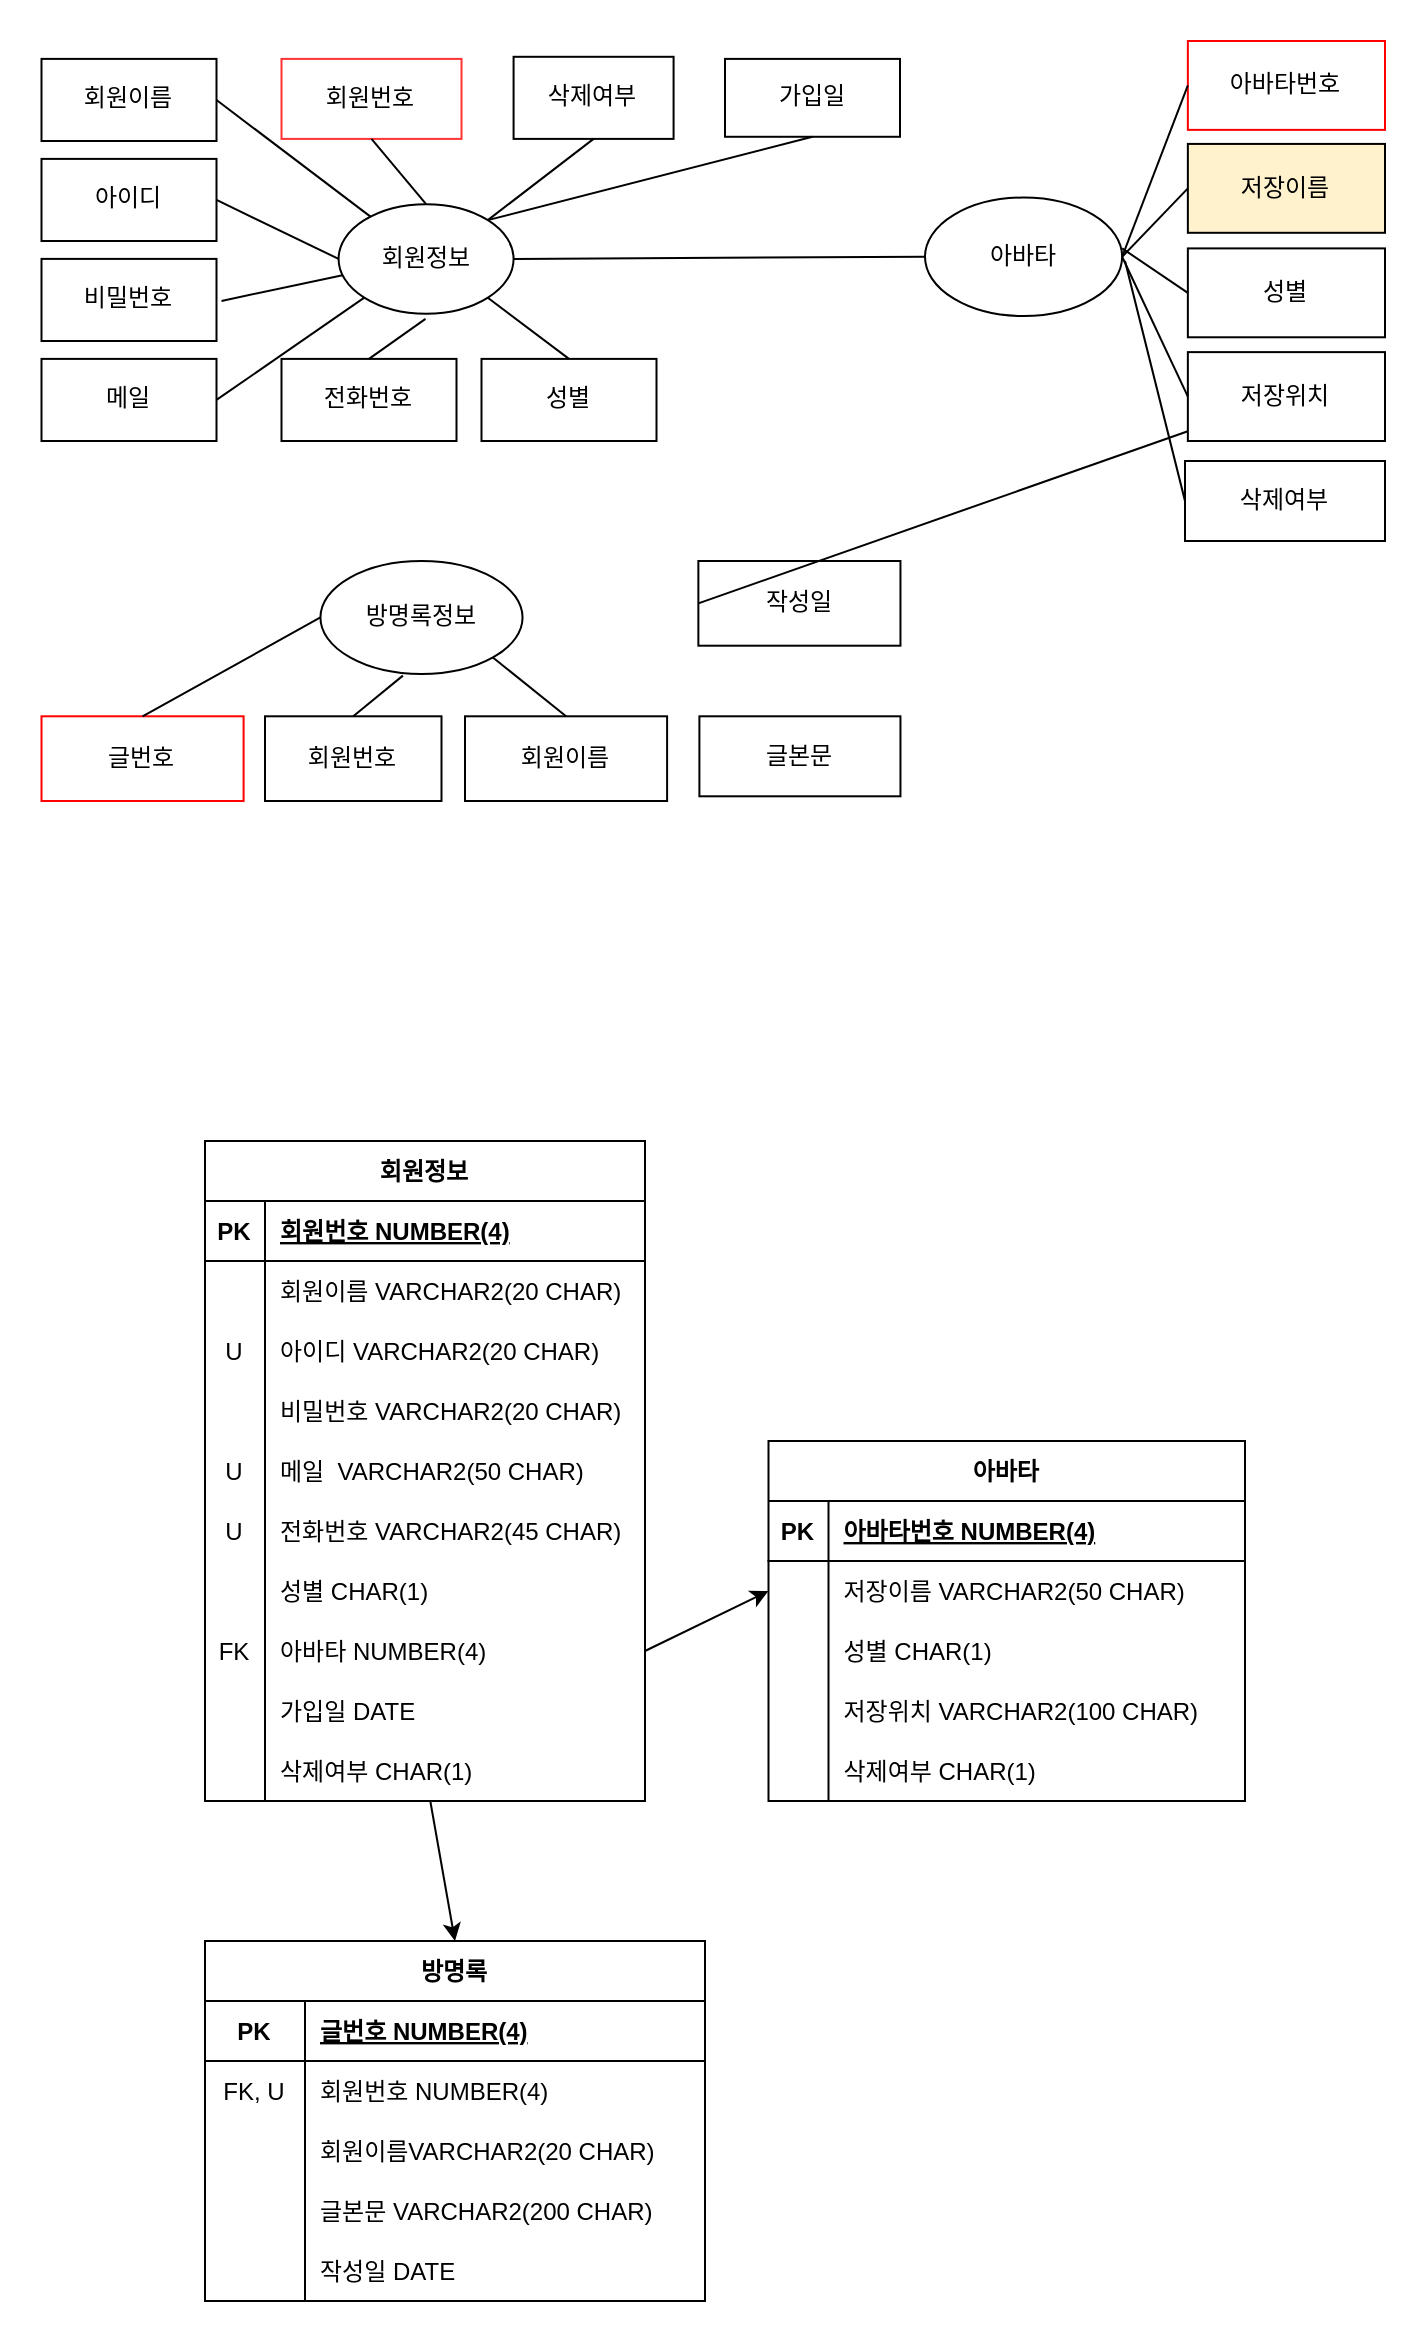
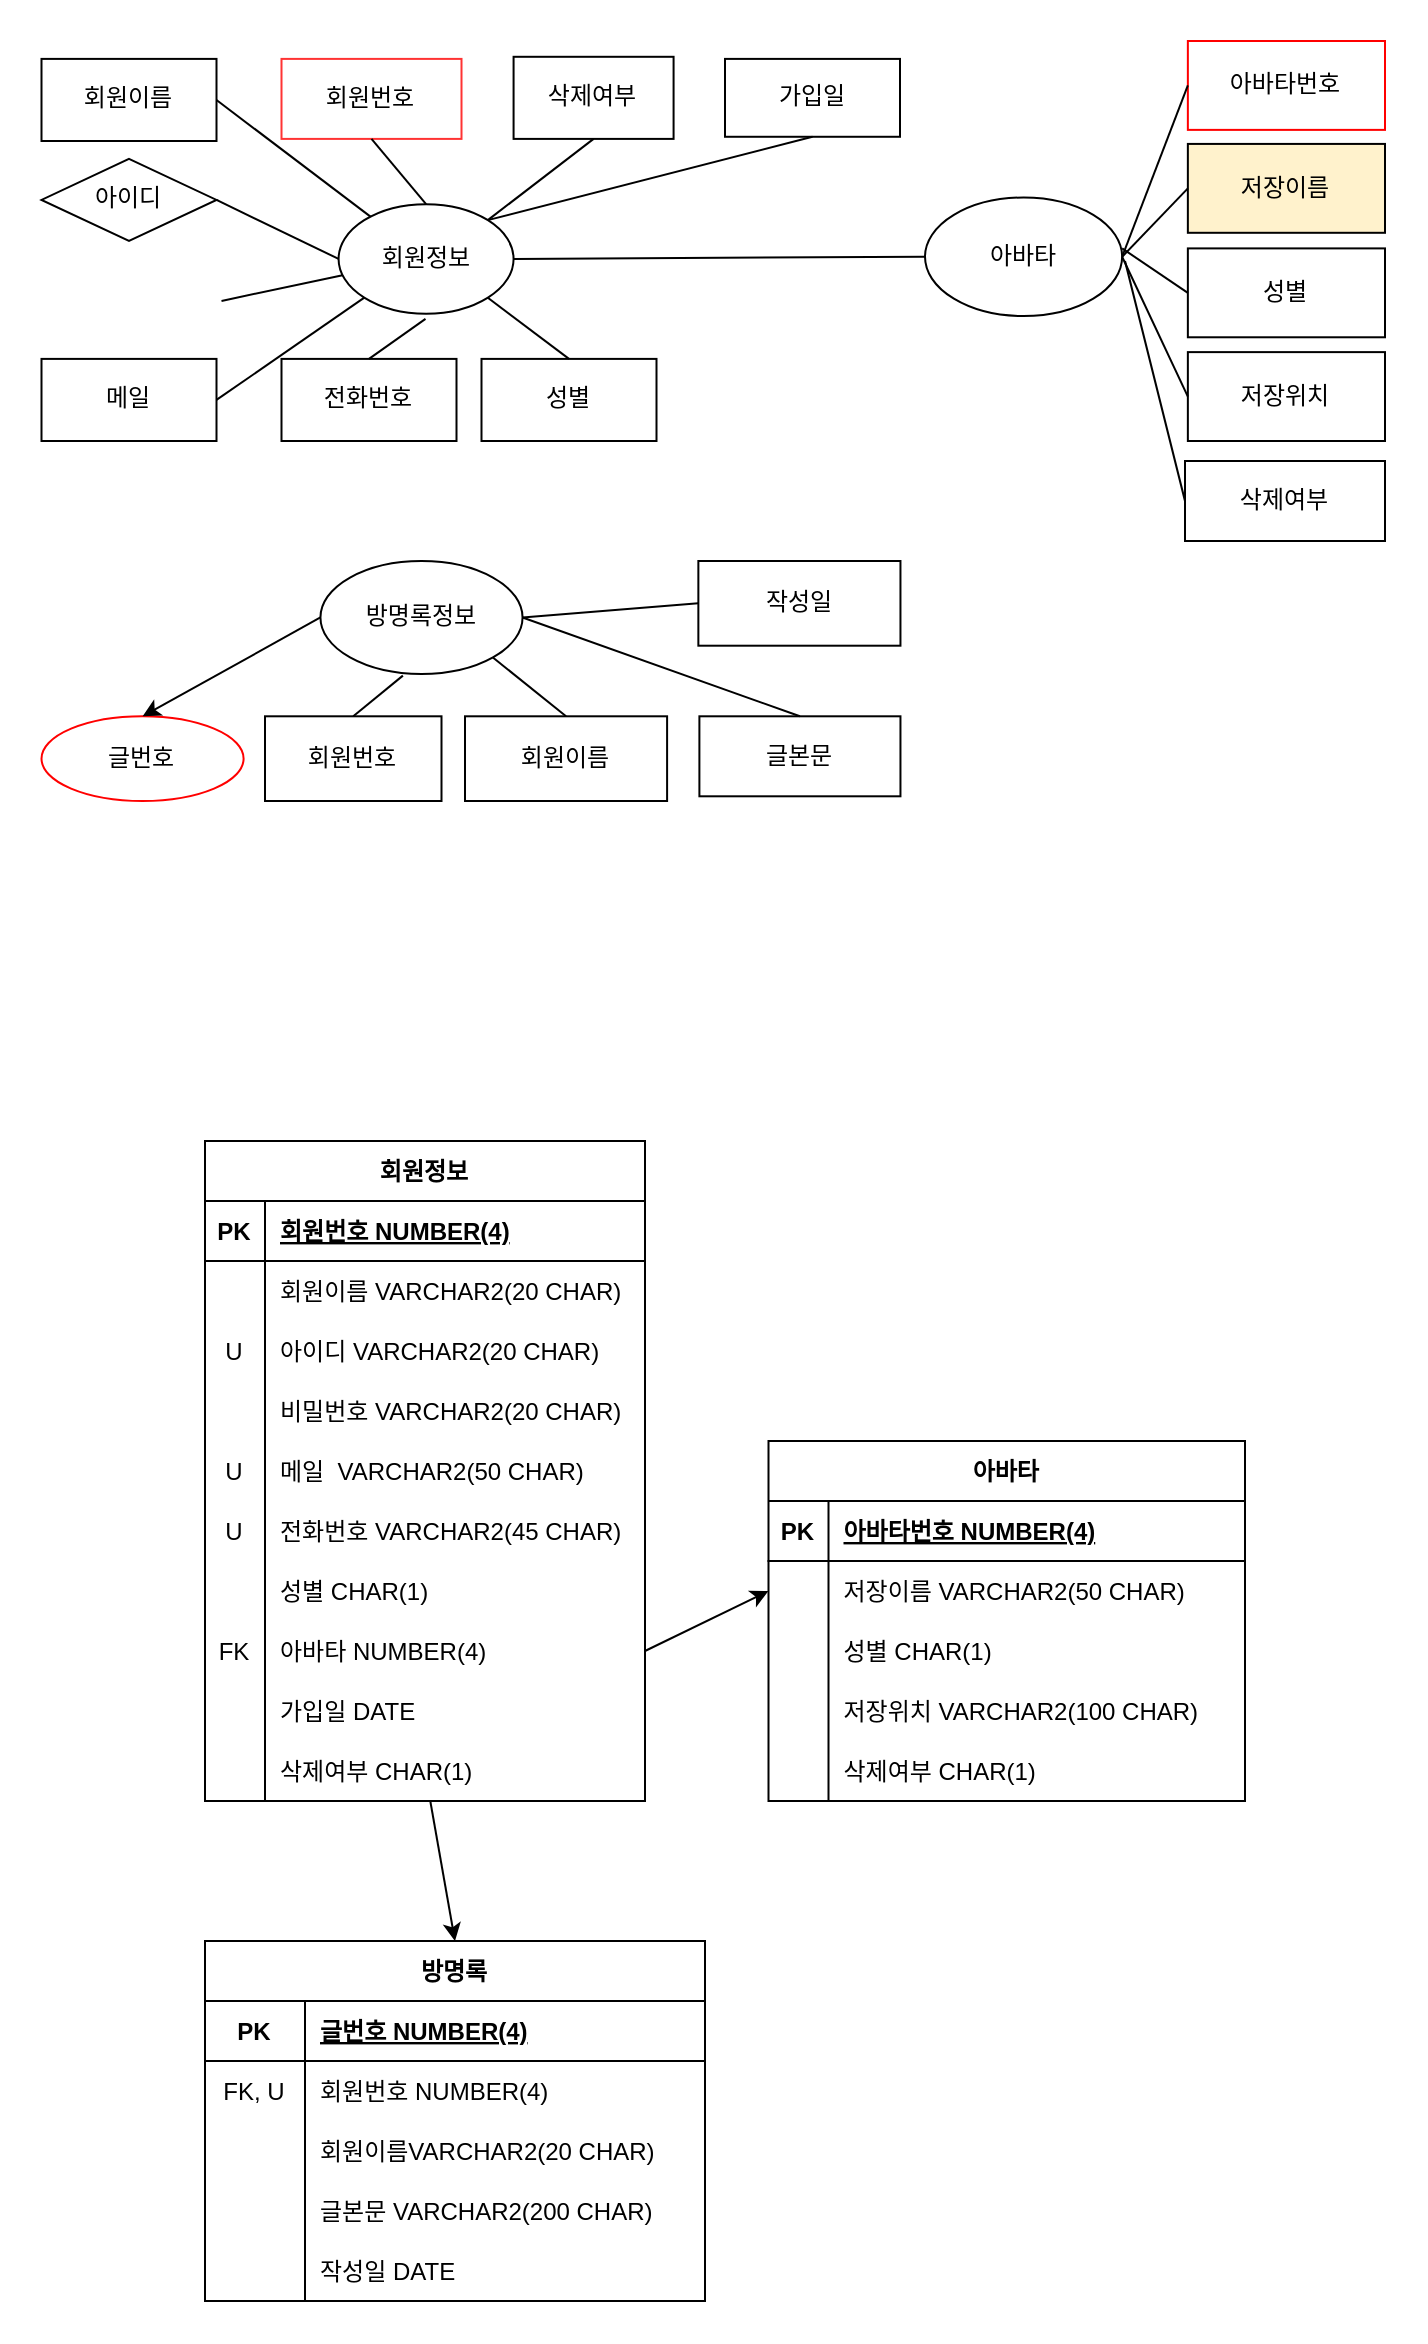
(129, 200) -> (129, 200)
(129, 300) -> none
(943, 517) -> (615, 610)
none -> (663, 668)
(150, 712) -> (155, 709)
(143, 759) -> (143, 759)
